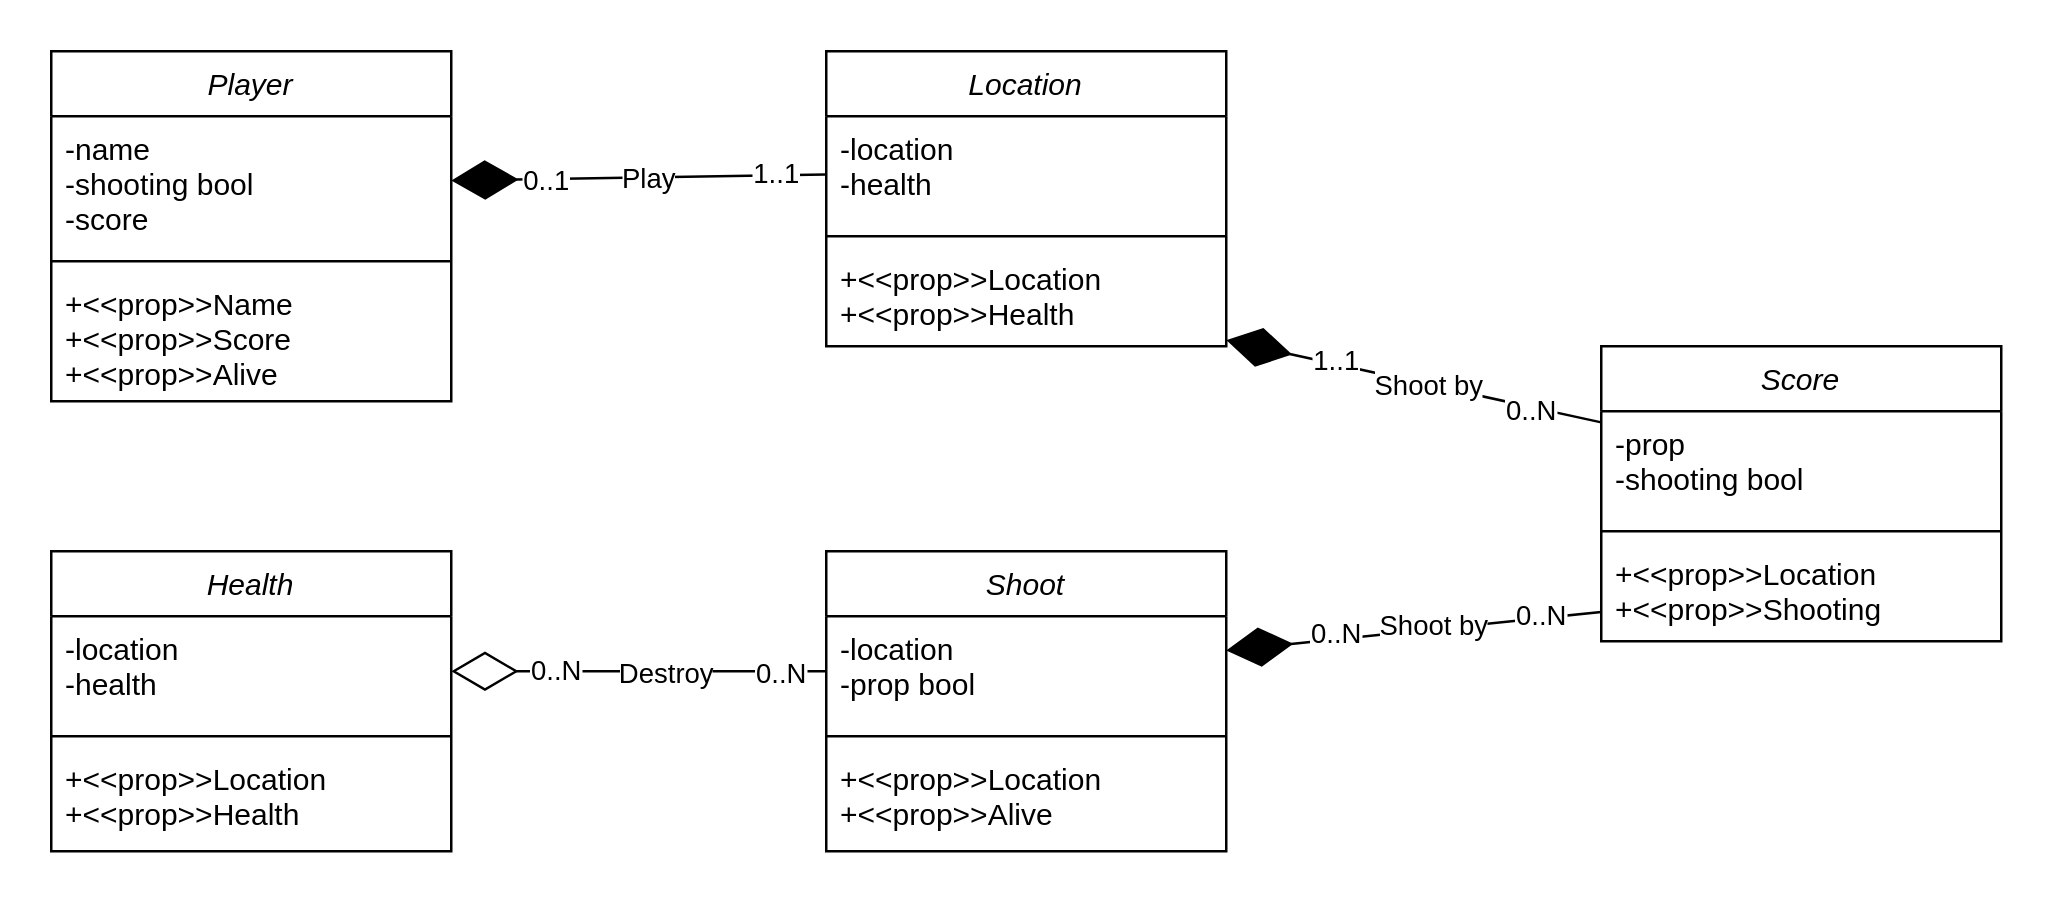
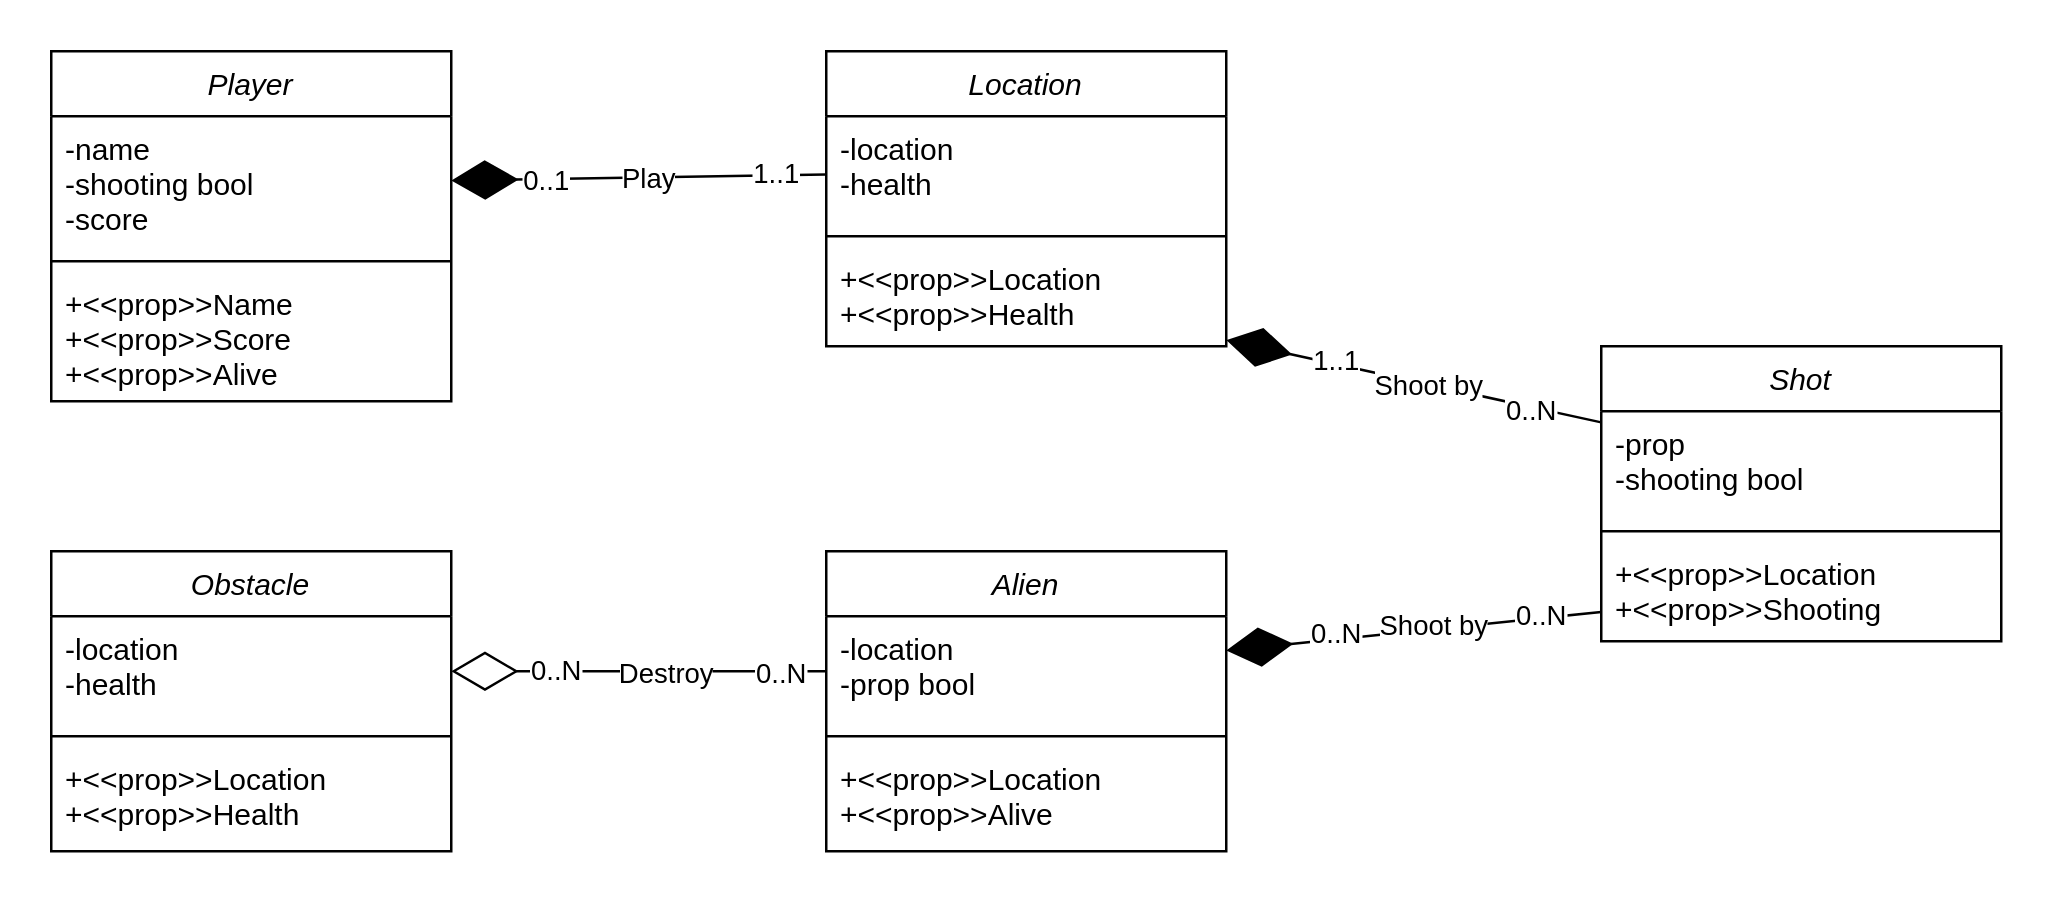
(1800, 380) -> (1800, 380)
(250, 585) -> (250, 585)
(1025, 585) -> (1025, 585)
